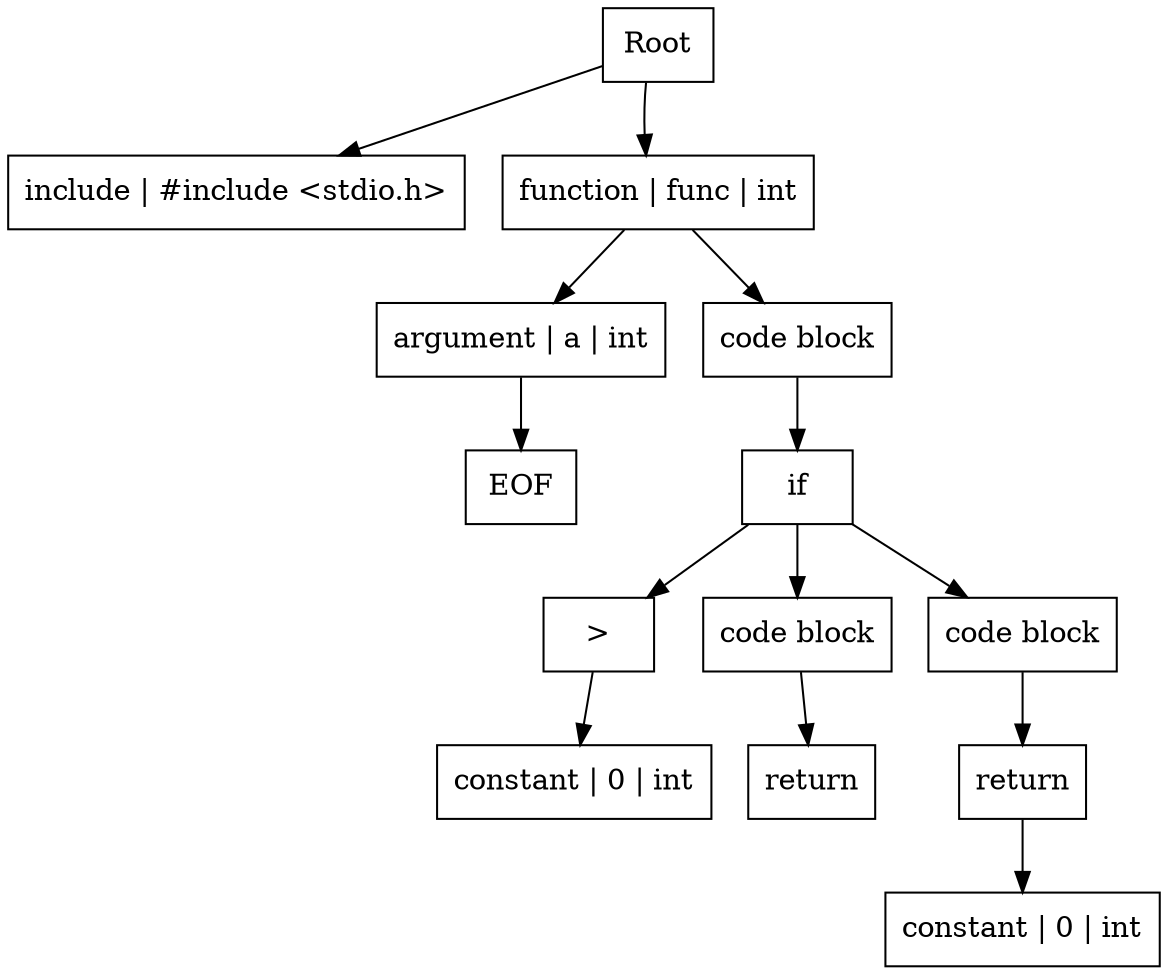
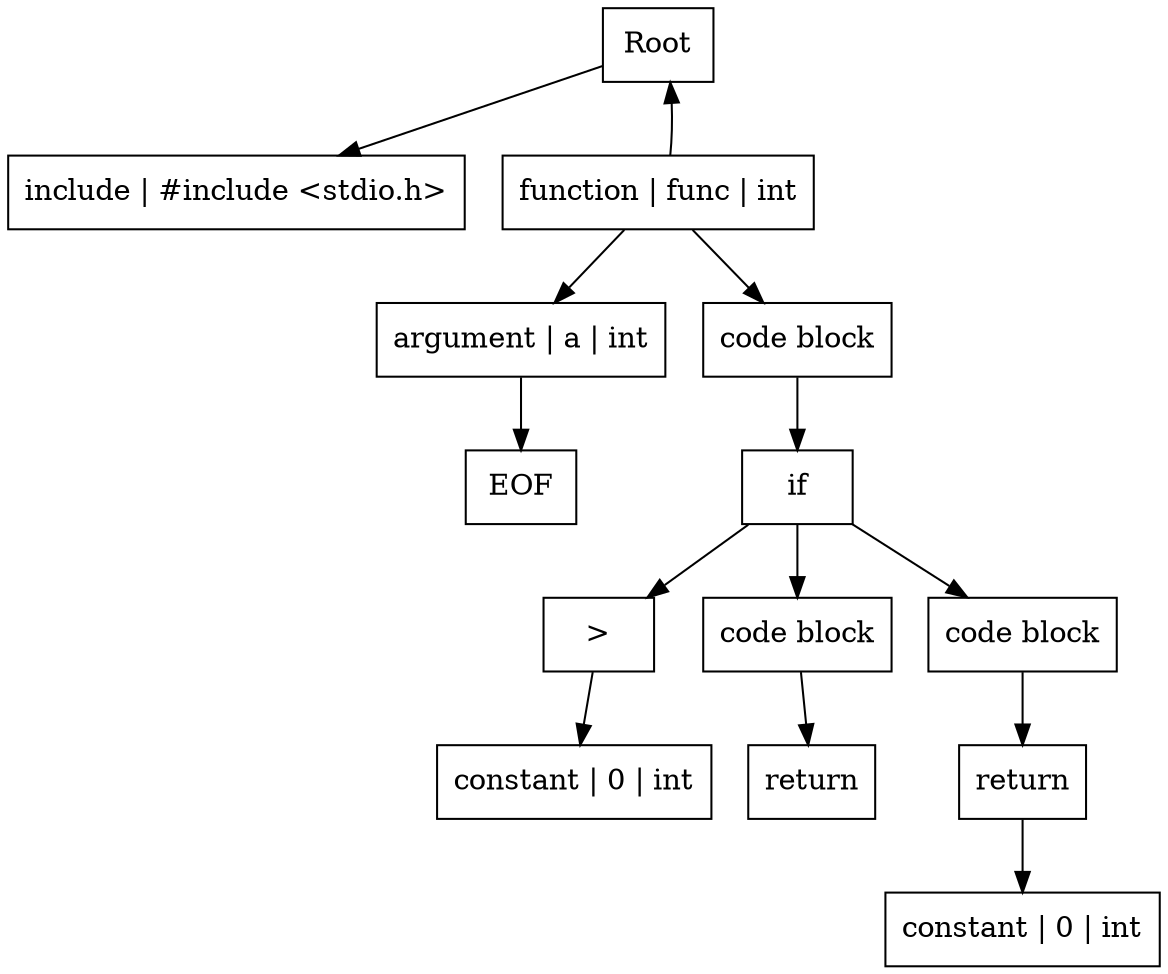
(644, 109) -> (672, 129)
